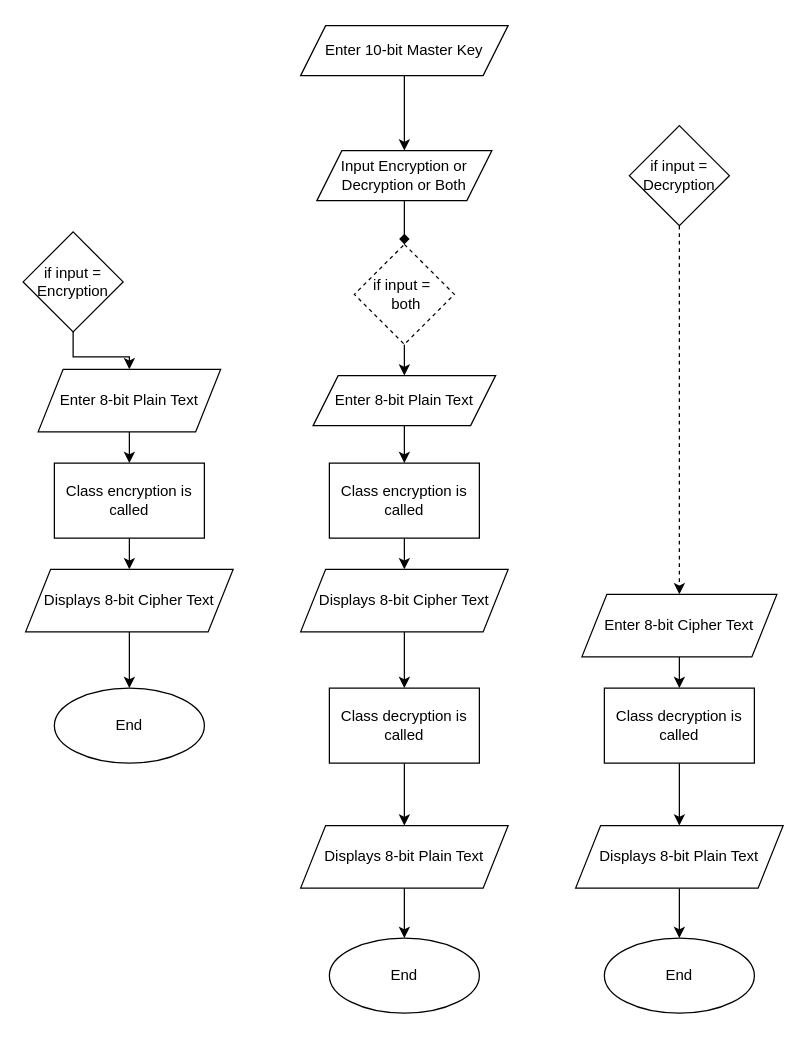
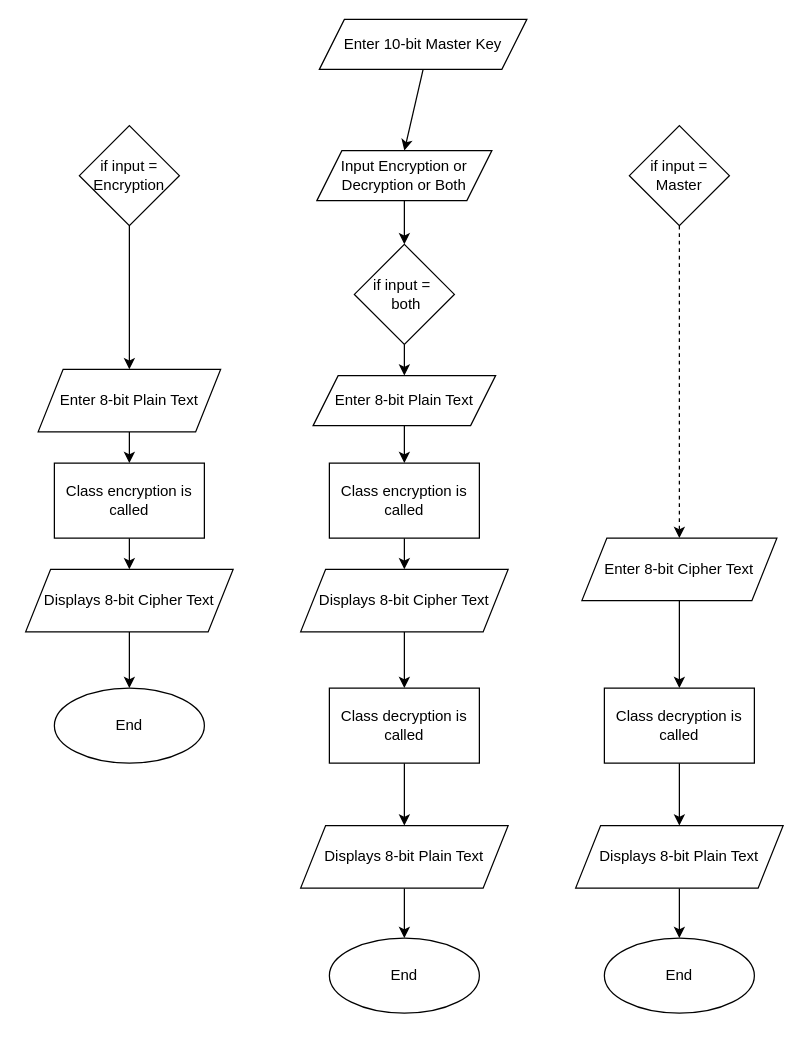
(404, 51) -> (423, 44)
(679, 176) -> (679, 176)
(404, 233) -> (404, 234)
(73, 282) -> (129, 176)
(404, 294) -> (404, 294)
(679, 626) -> (679, 569)
